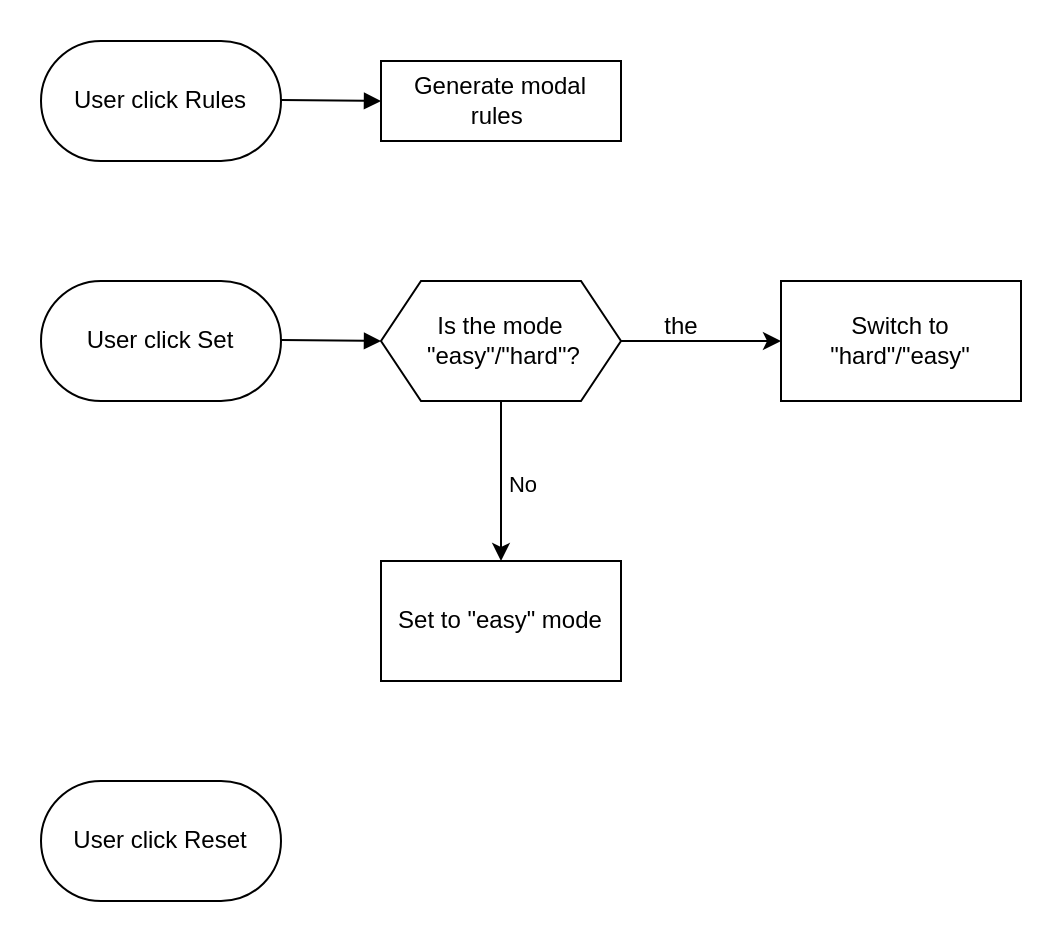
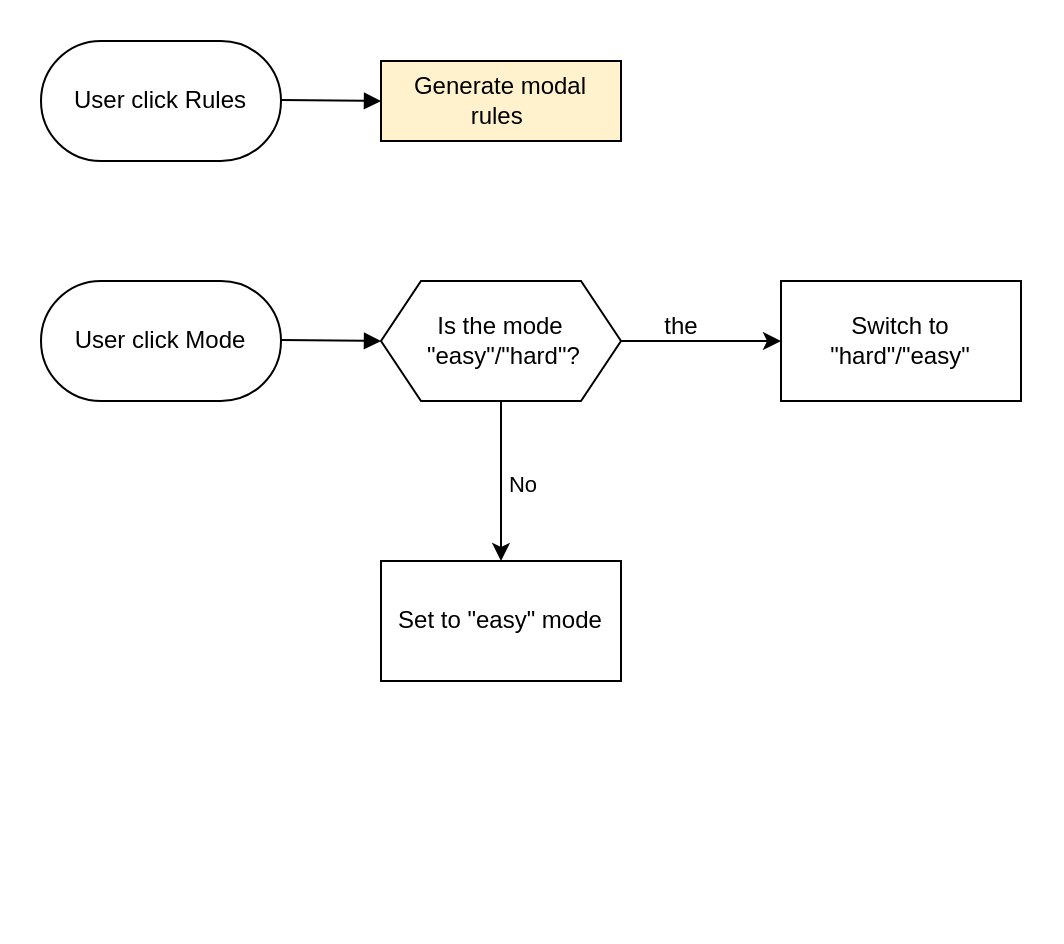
(501, 101) -> (501, 101)
(161, 341) -> (161, 341)
(161, 841) -> none
